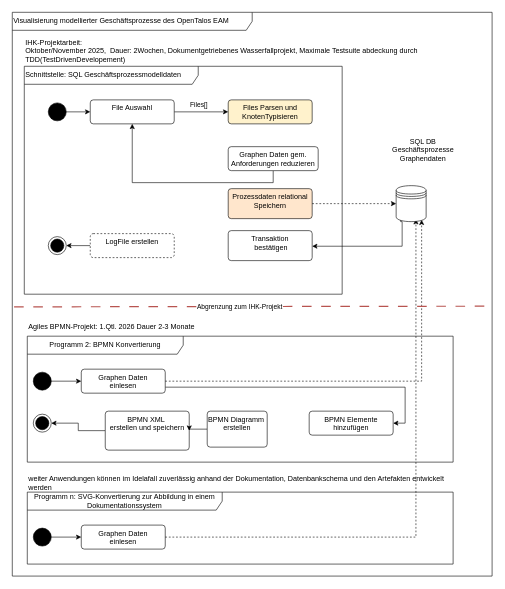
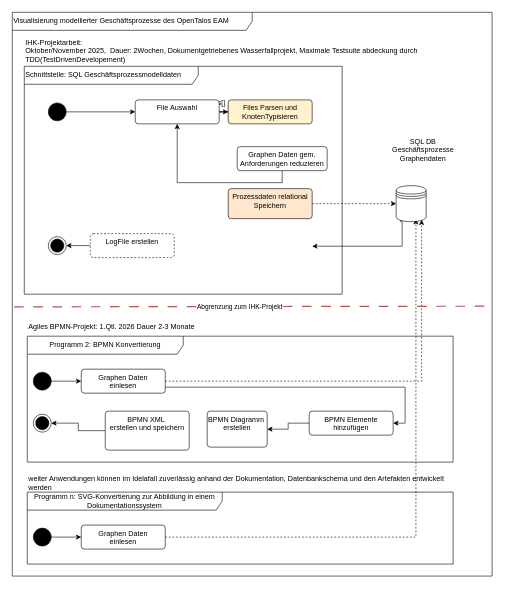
(132, 112) -> (177, 112)
(273, 159) -> (282, 159)
(270, 246) -> none
none -> (288, 423)
(190, 429) -> none
